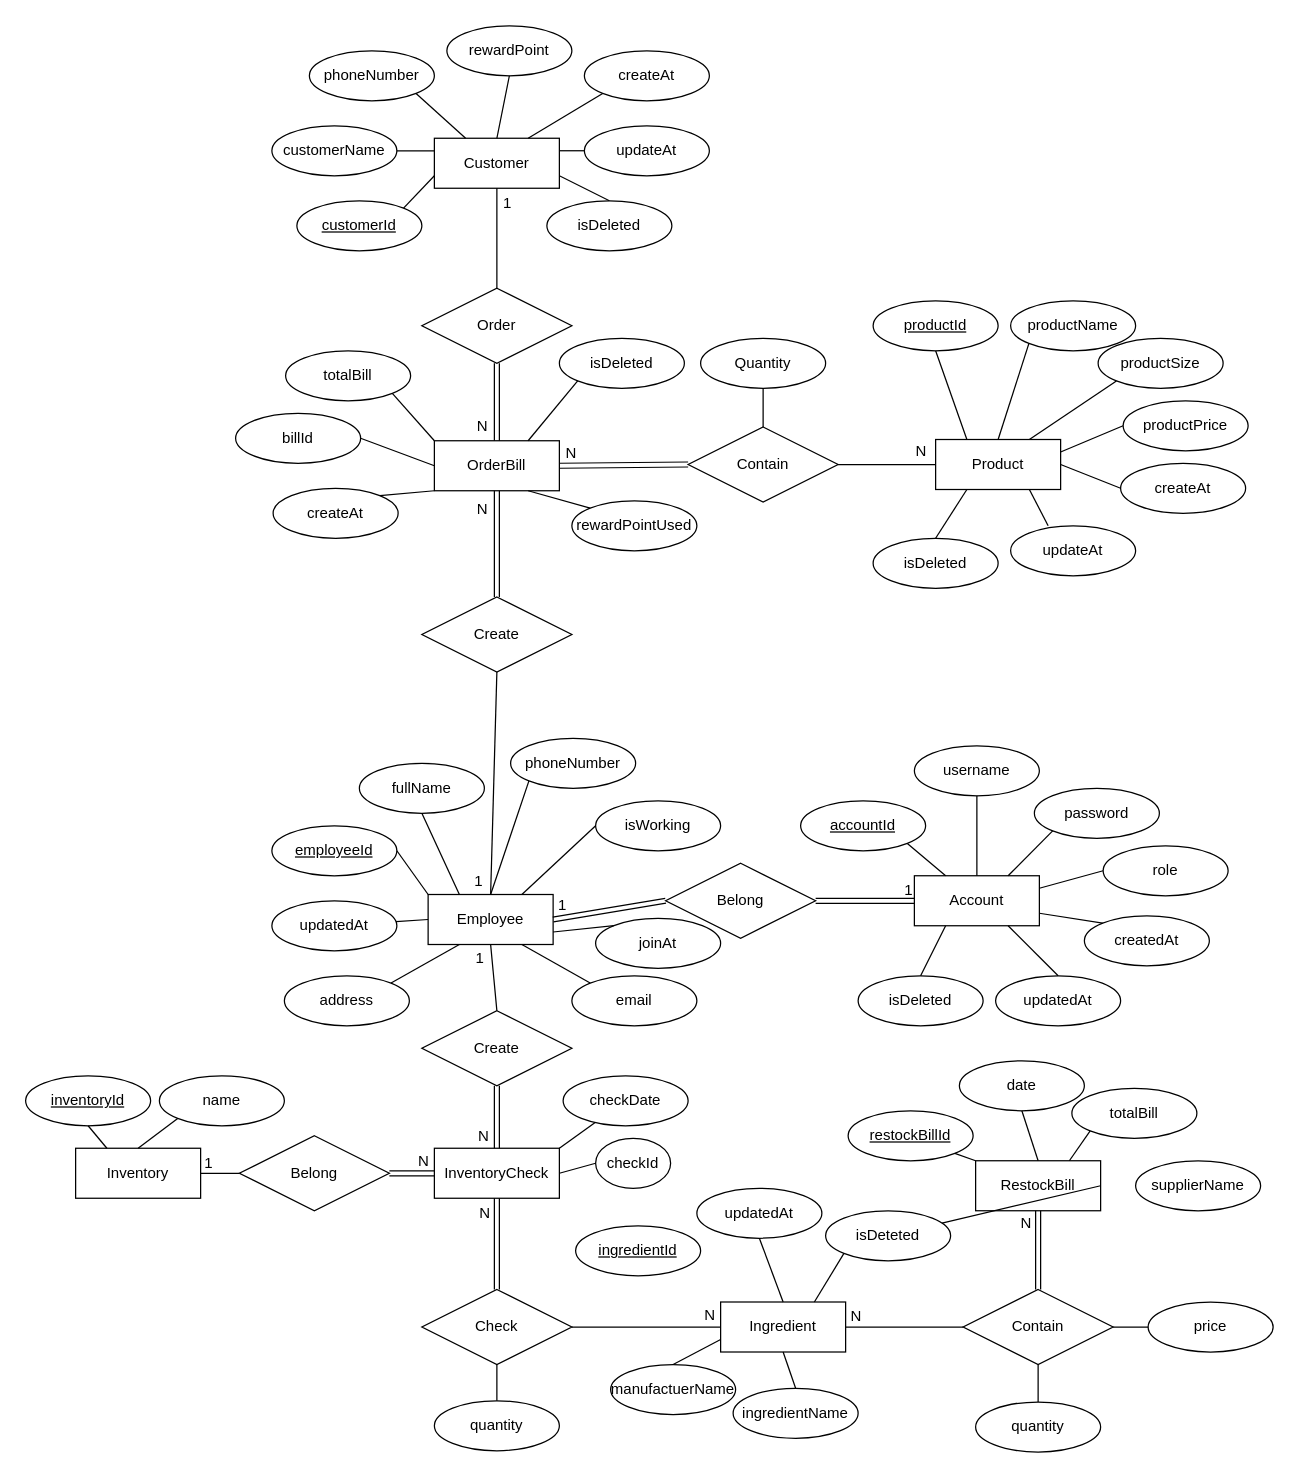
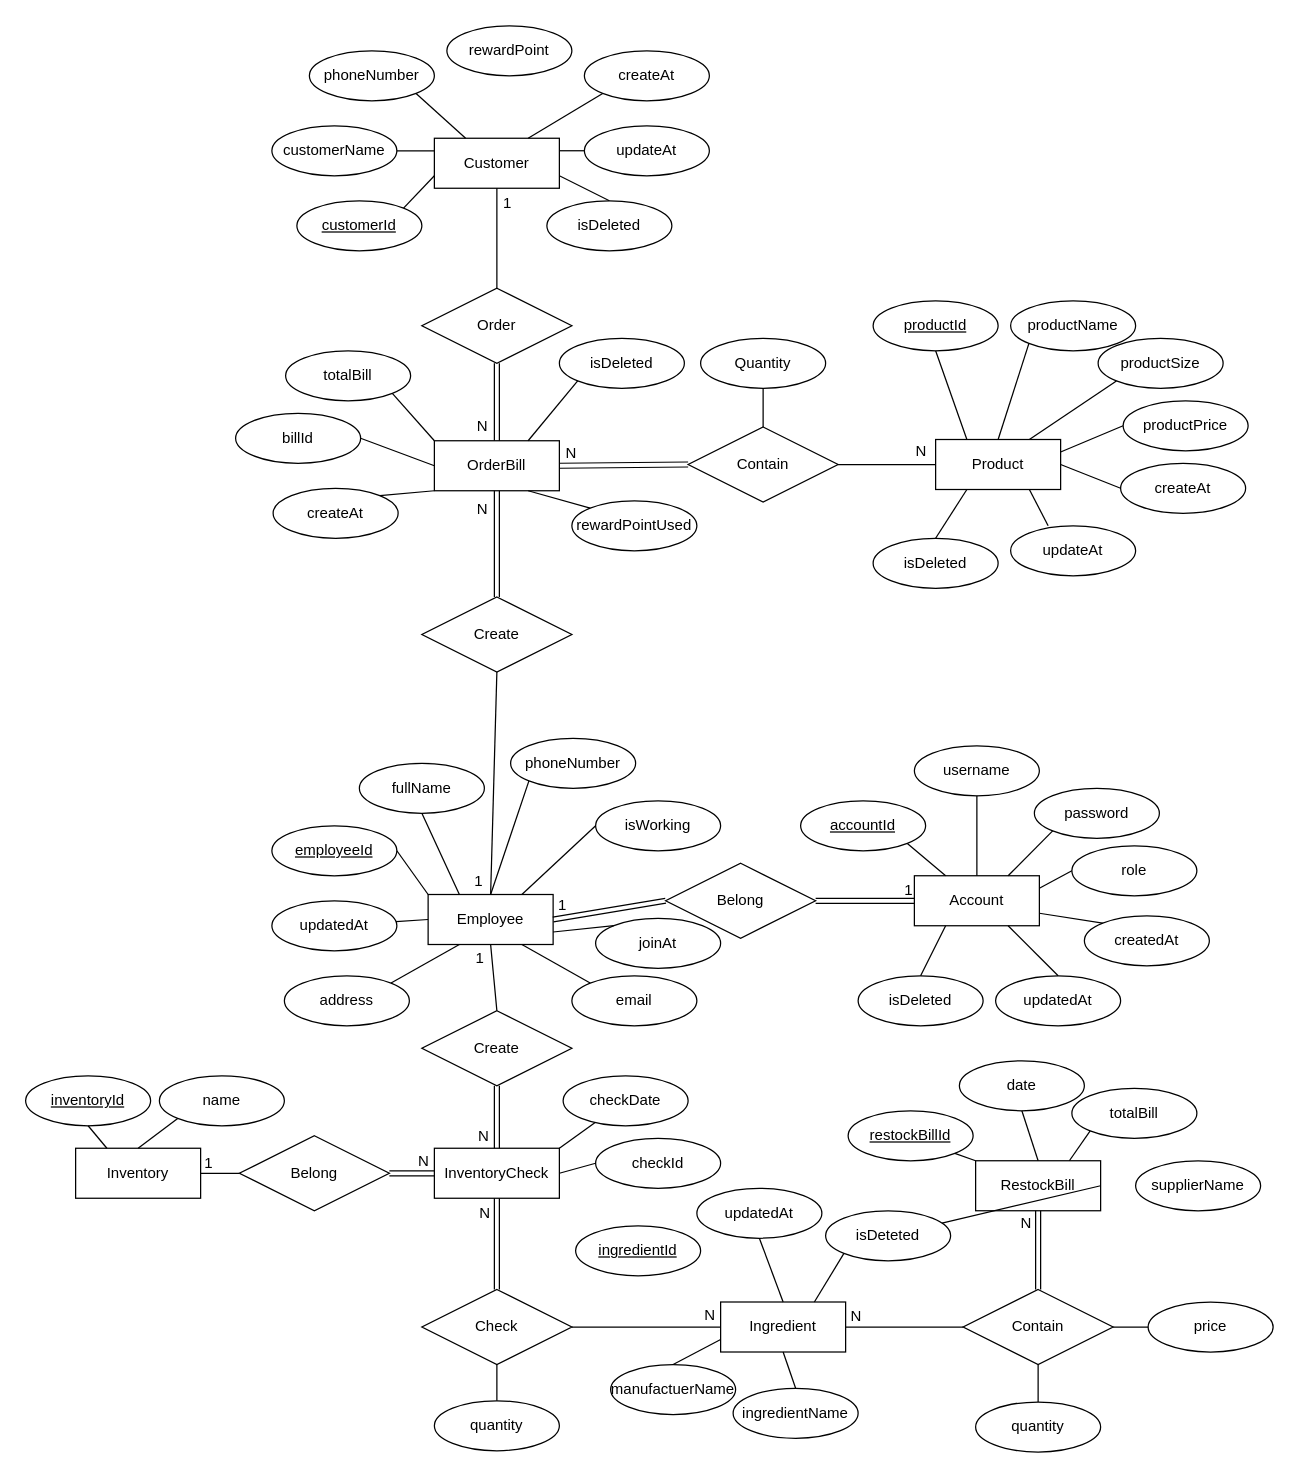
(503, 107) -> none
(1166, 871) -> (1134, 871)
(633, 1163) -> (658, 1163)
